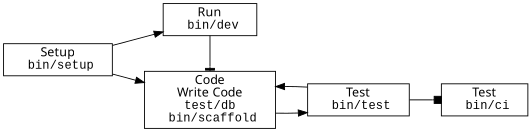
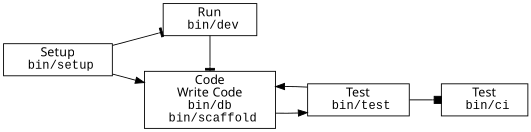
(136, 39) -> (136, 39)
(210, 105) -> (210, 105)
